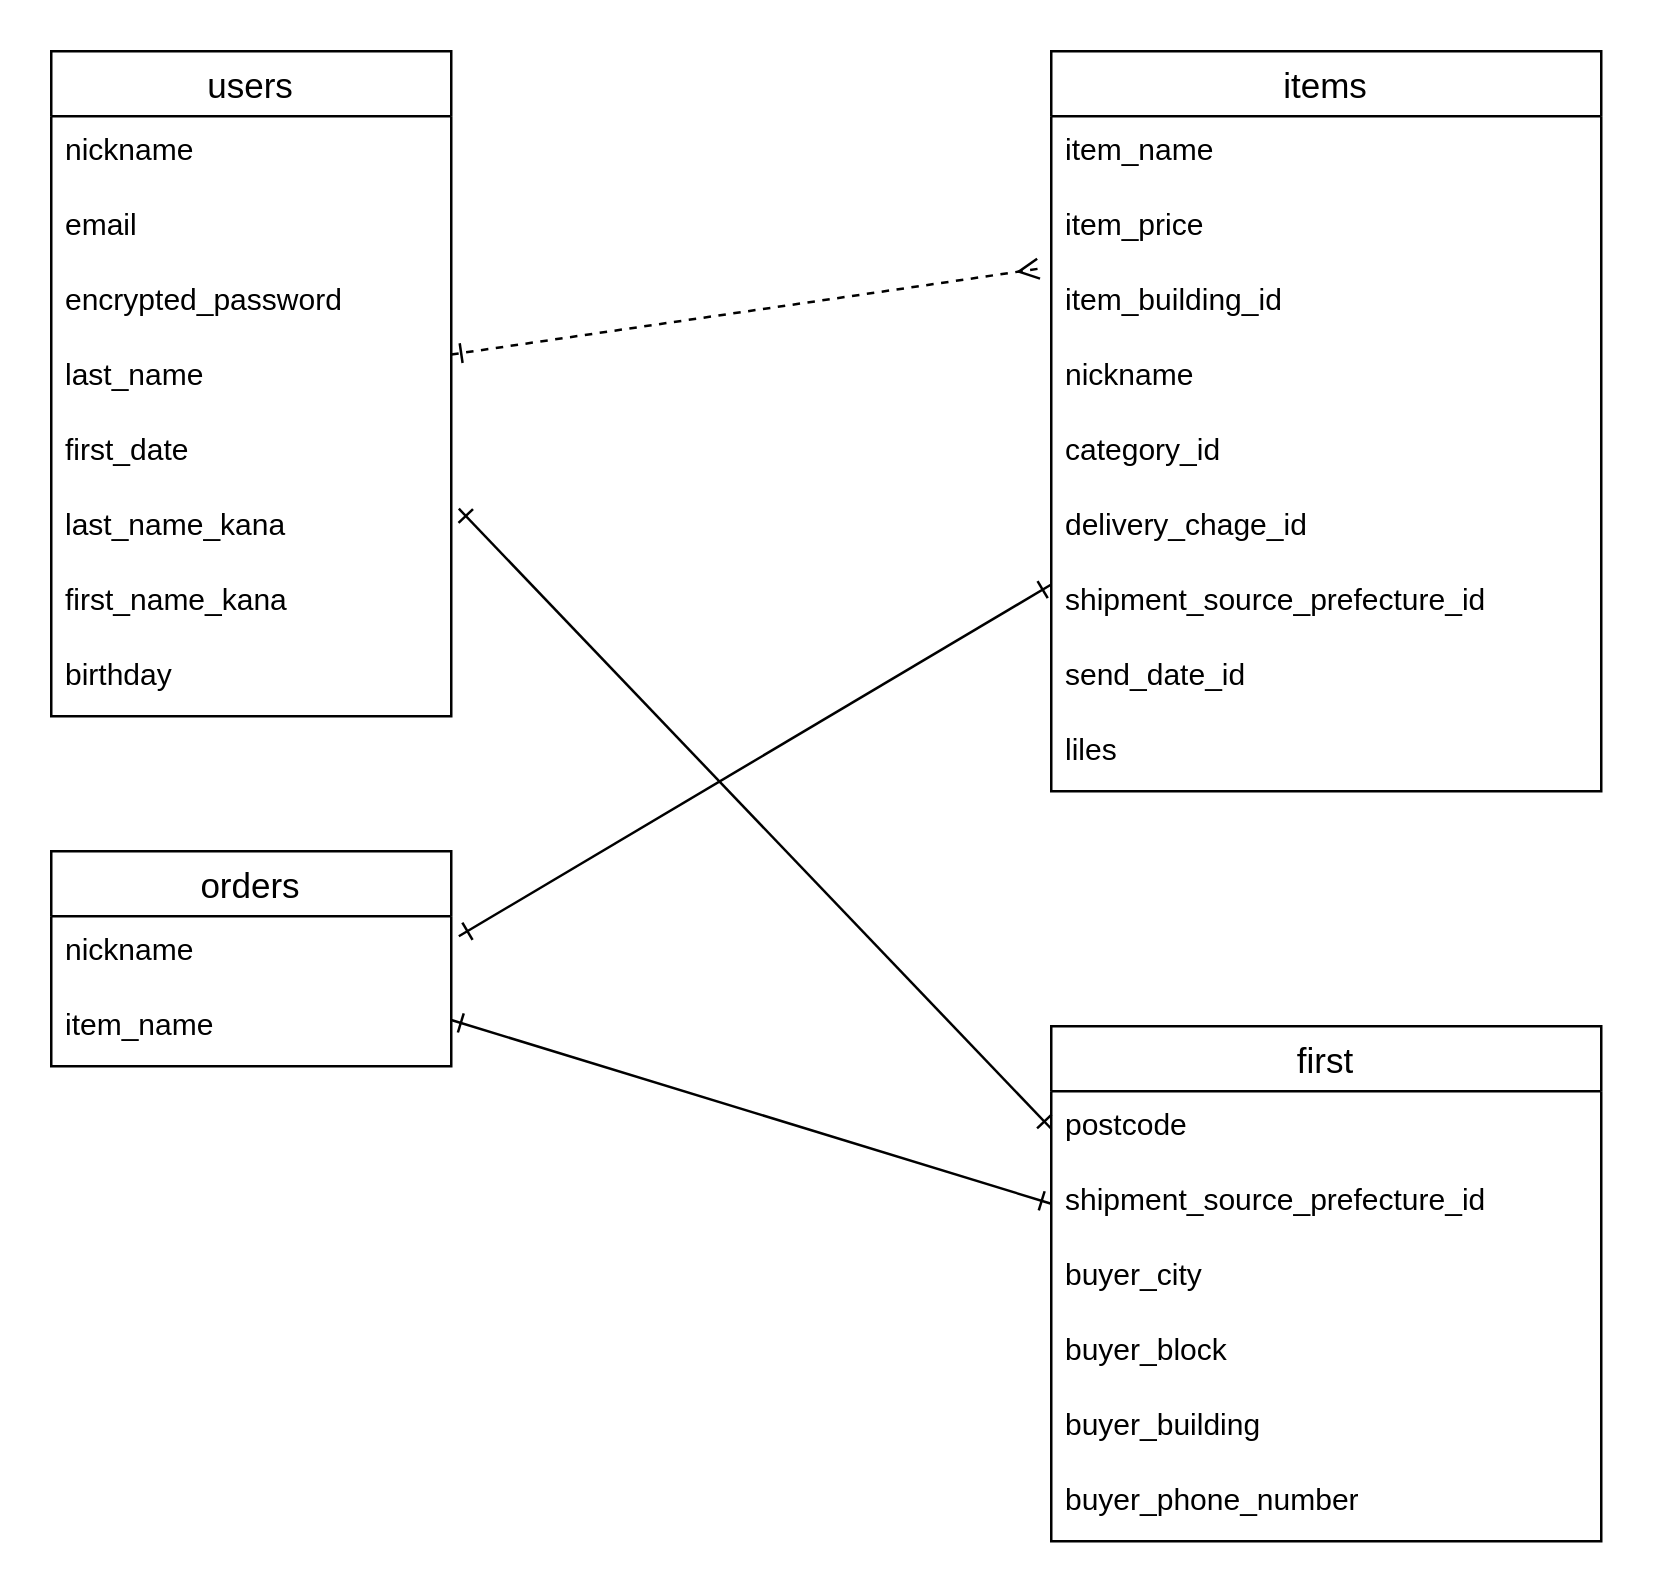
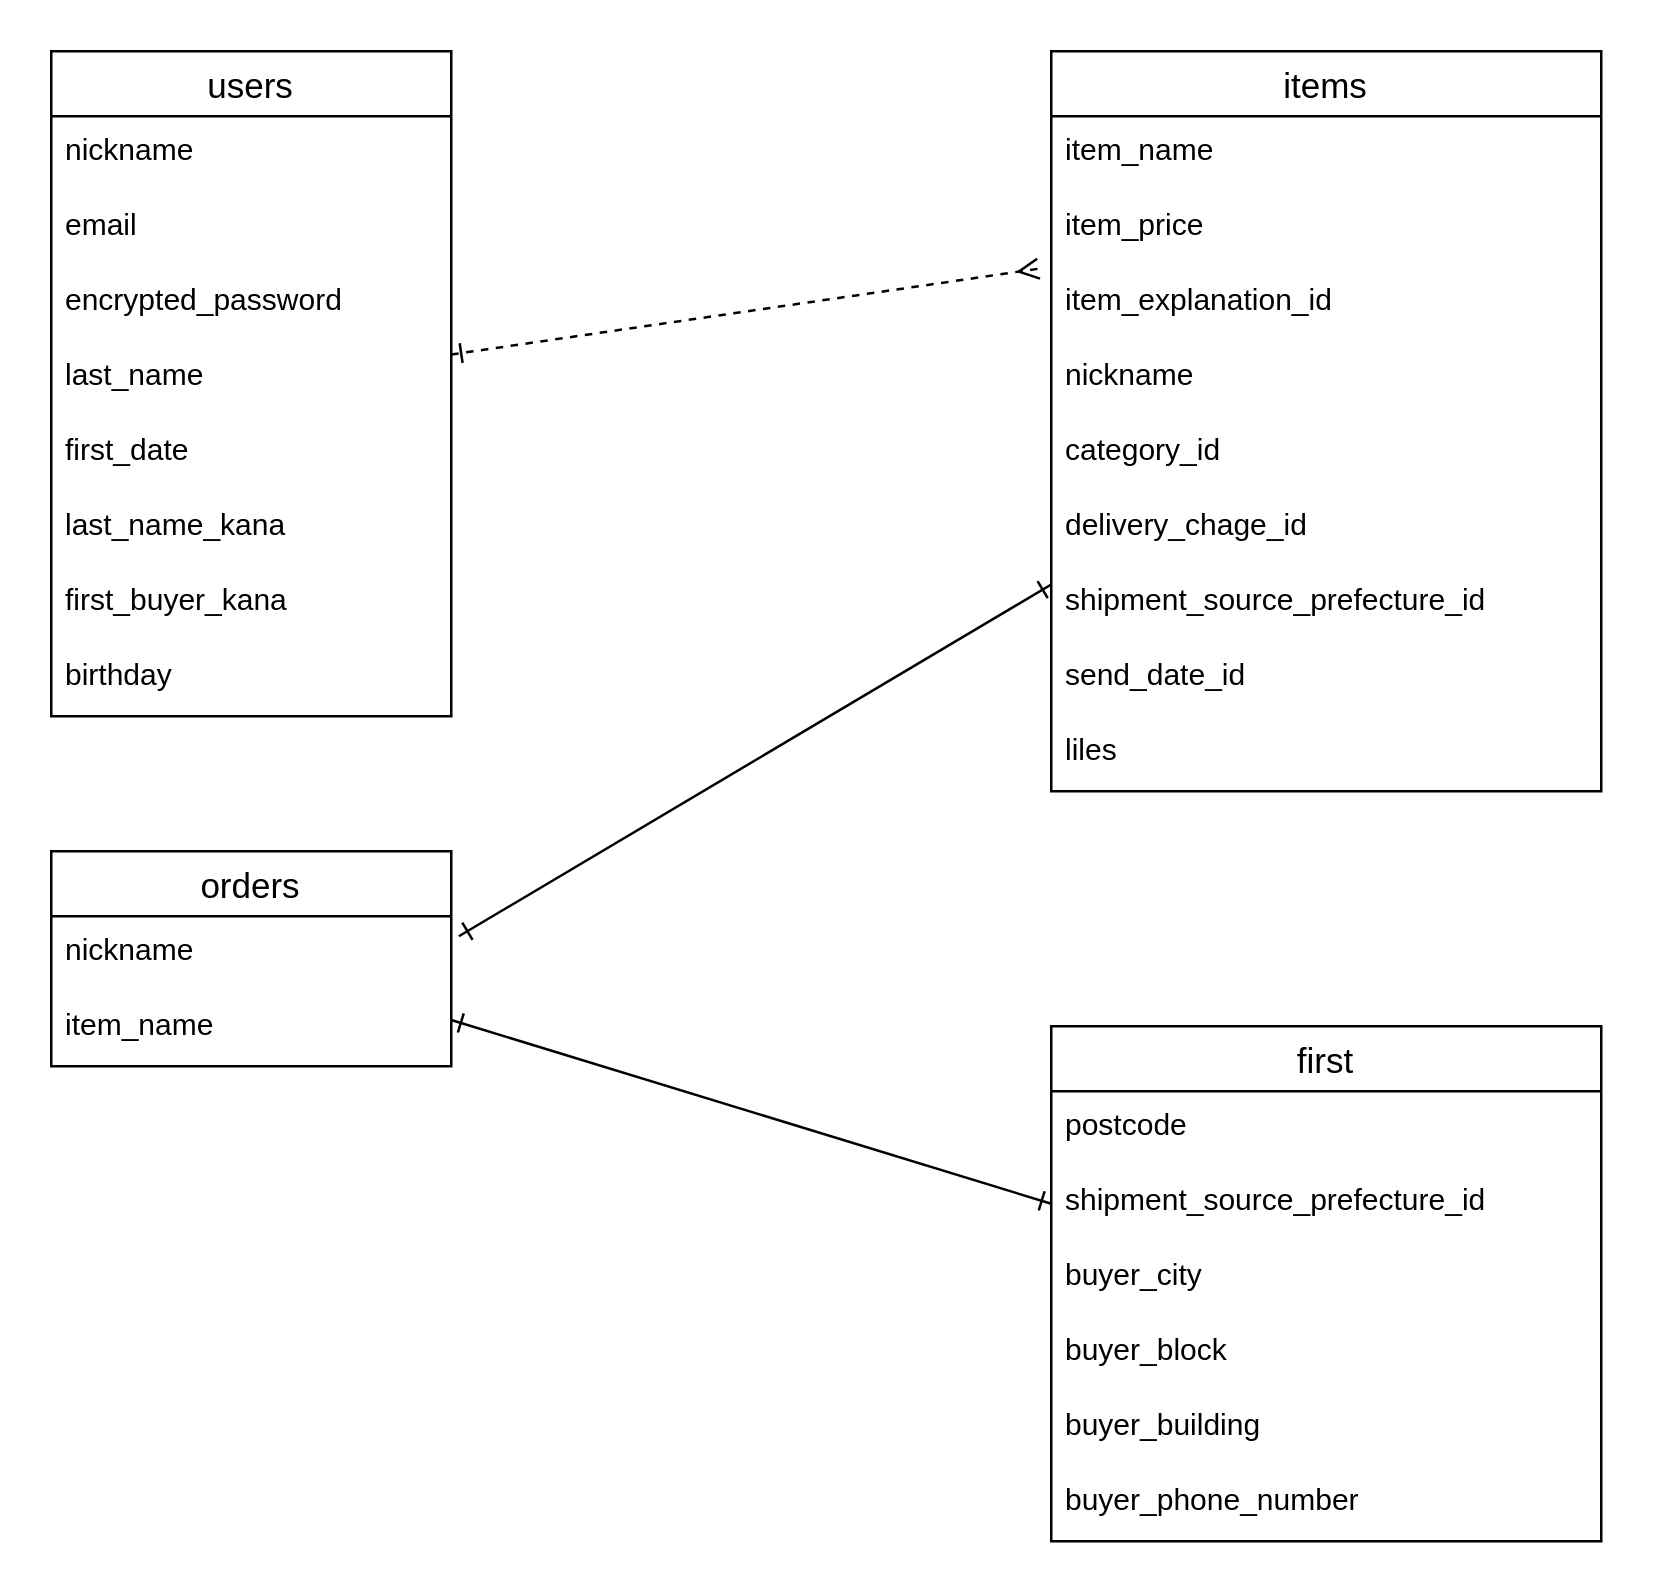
(1180, 300) -> (1209, 300)
(187, 600) -> (196, 600)
(885, 954) -> none
